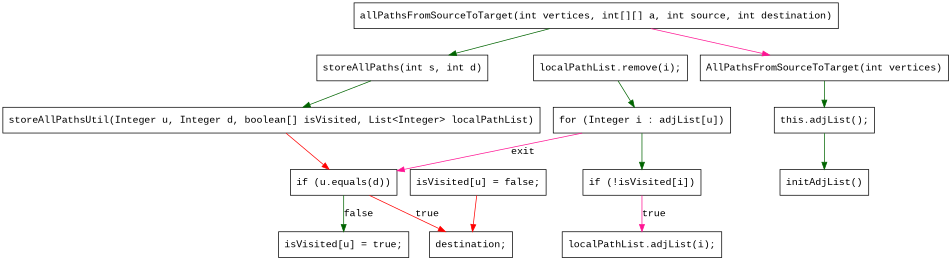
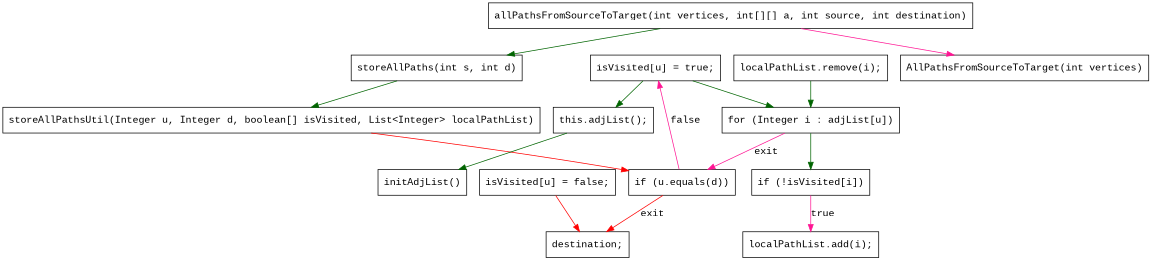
(824, 91) -> (632, 92)
none -> (730, 93)
(344, 210) -> (670, 129)
(427, 214) -> (653, 214)
(642, 245) -> (811, 245)
